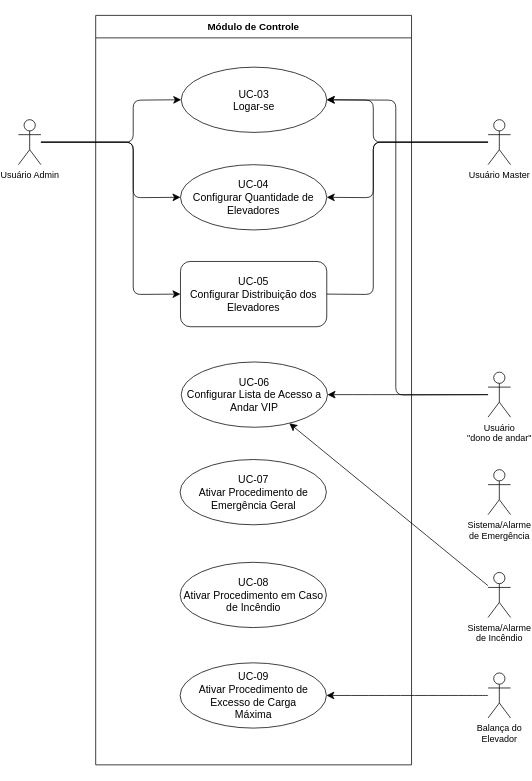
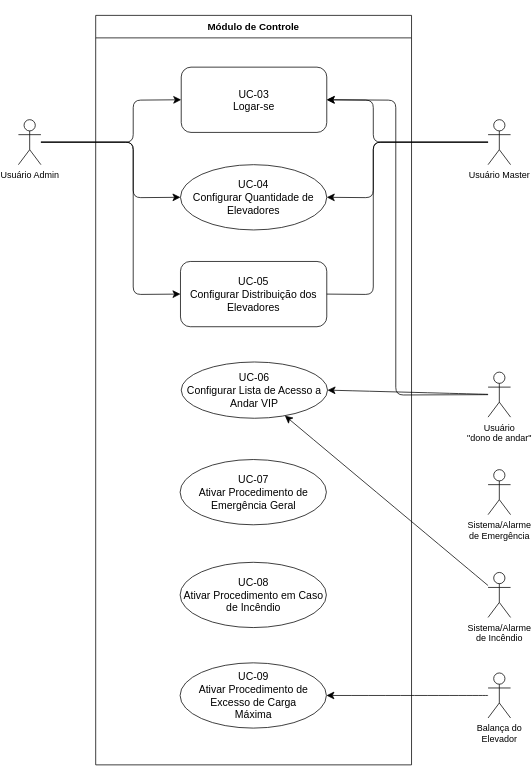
(254, 100) -> (254, 100)
(254, 395) -> (254, 390)
